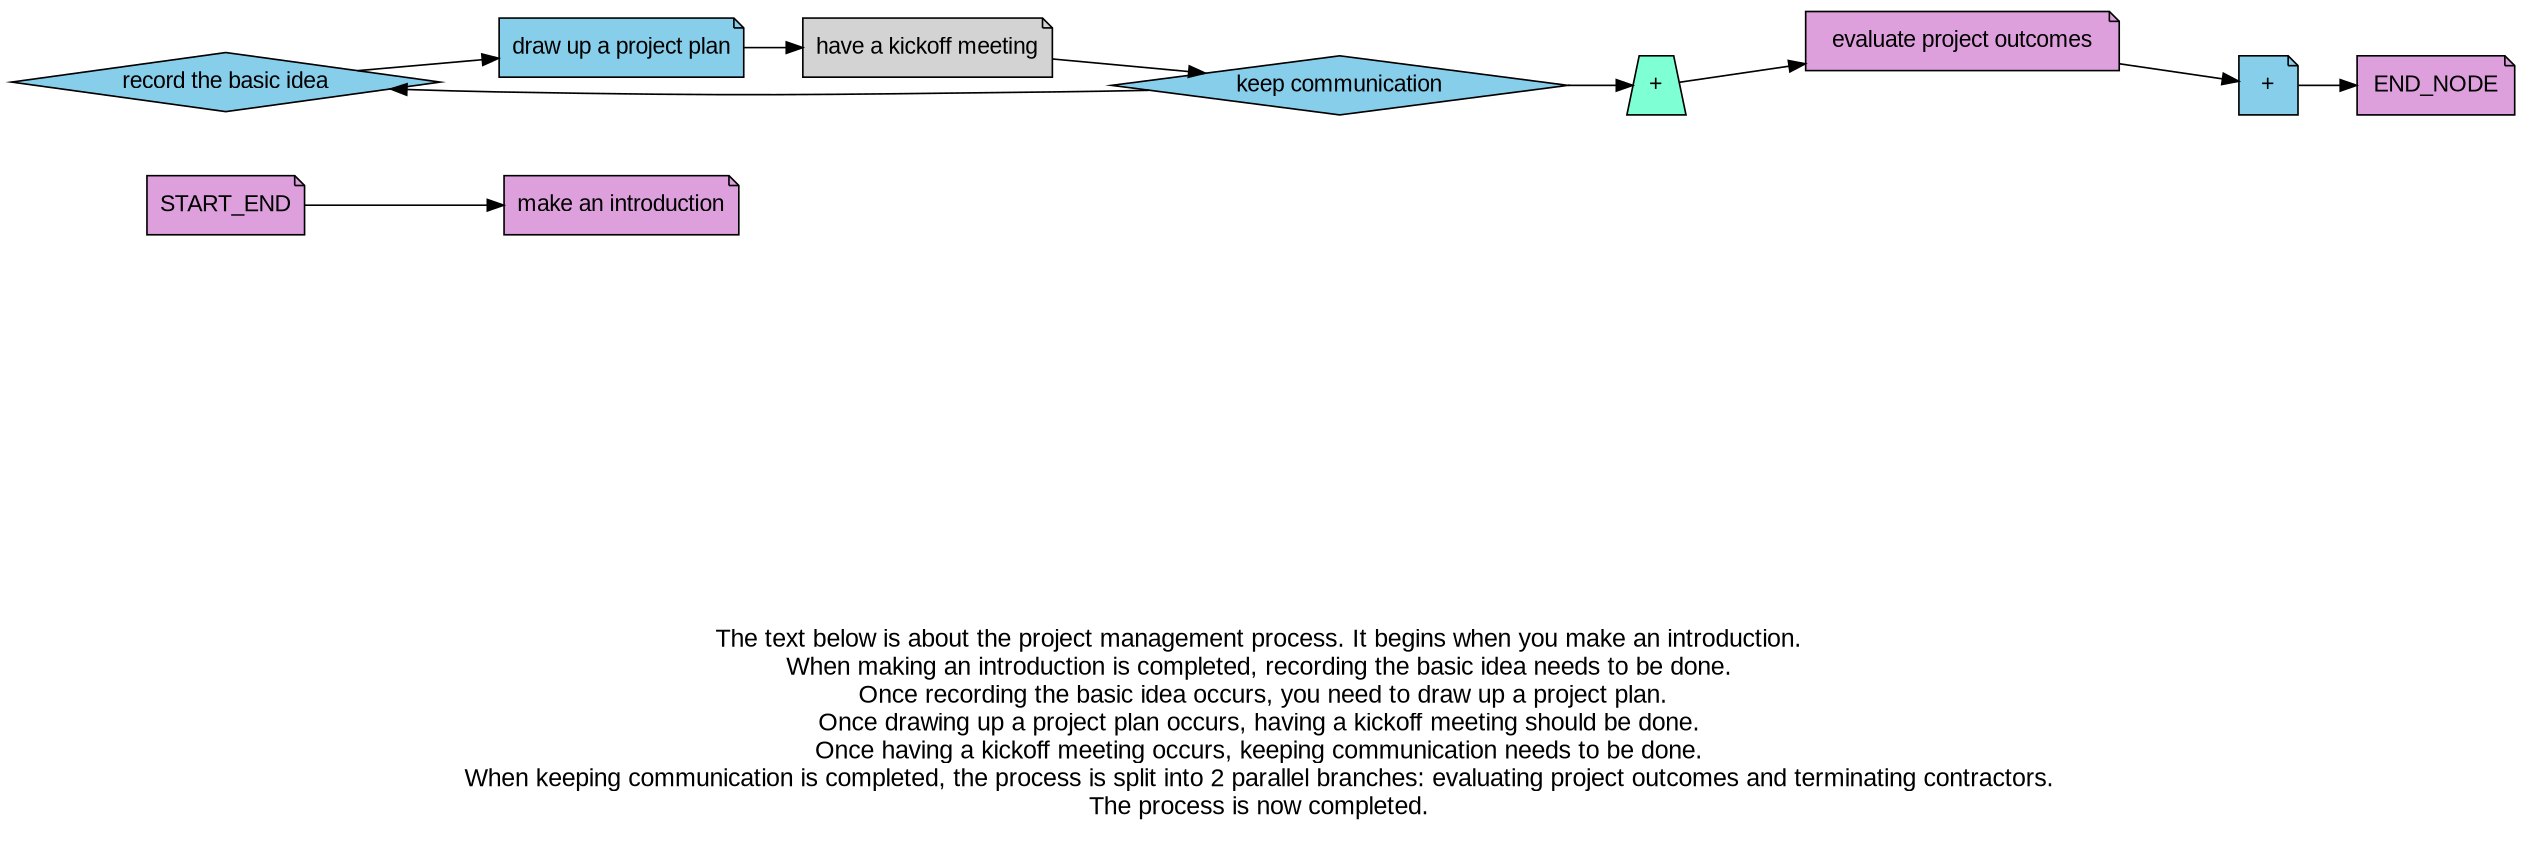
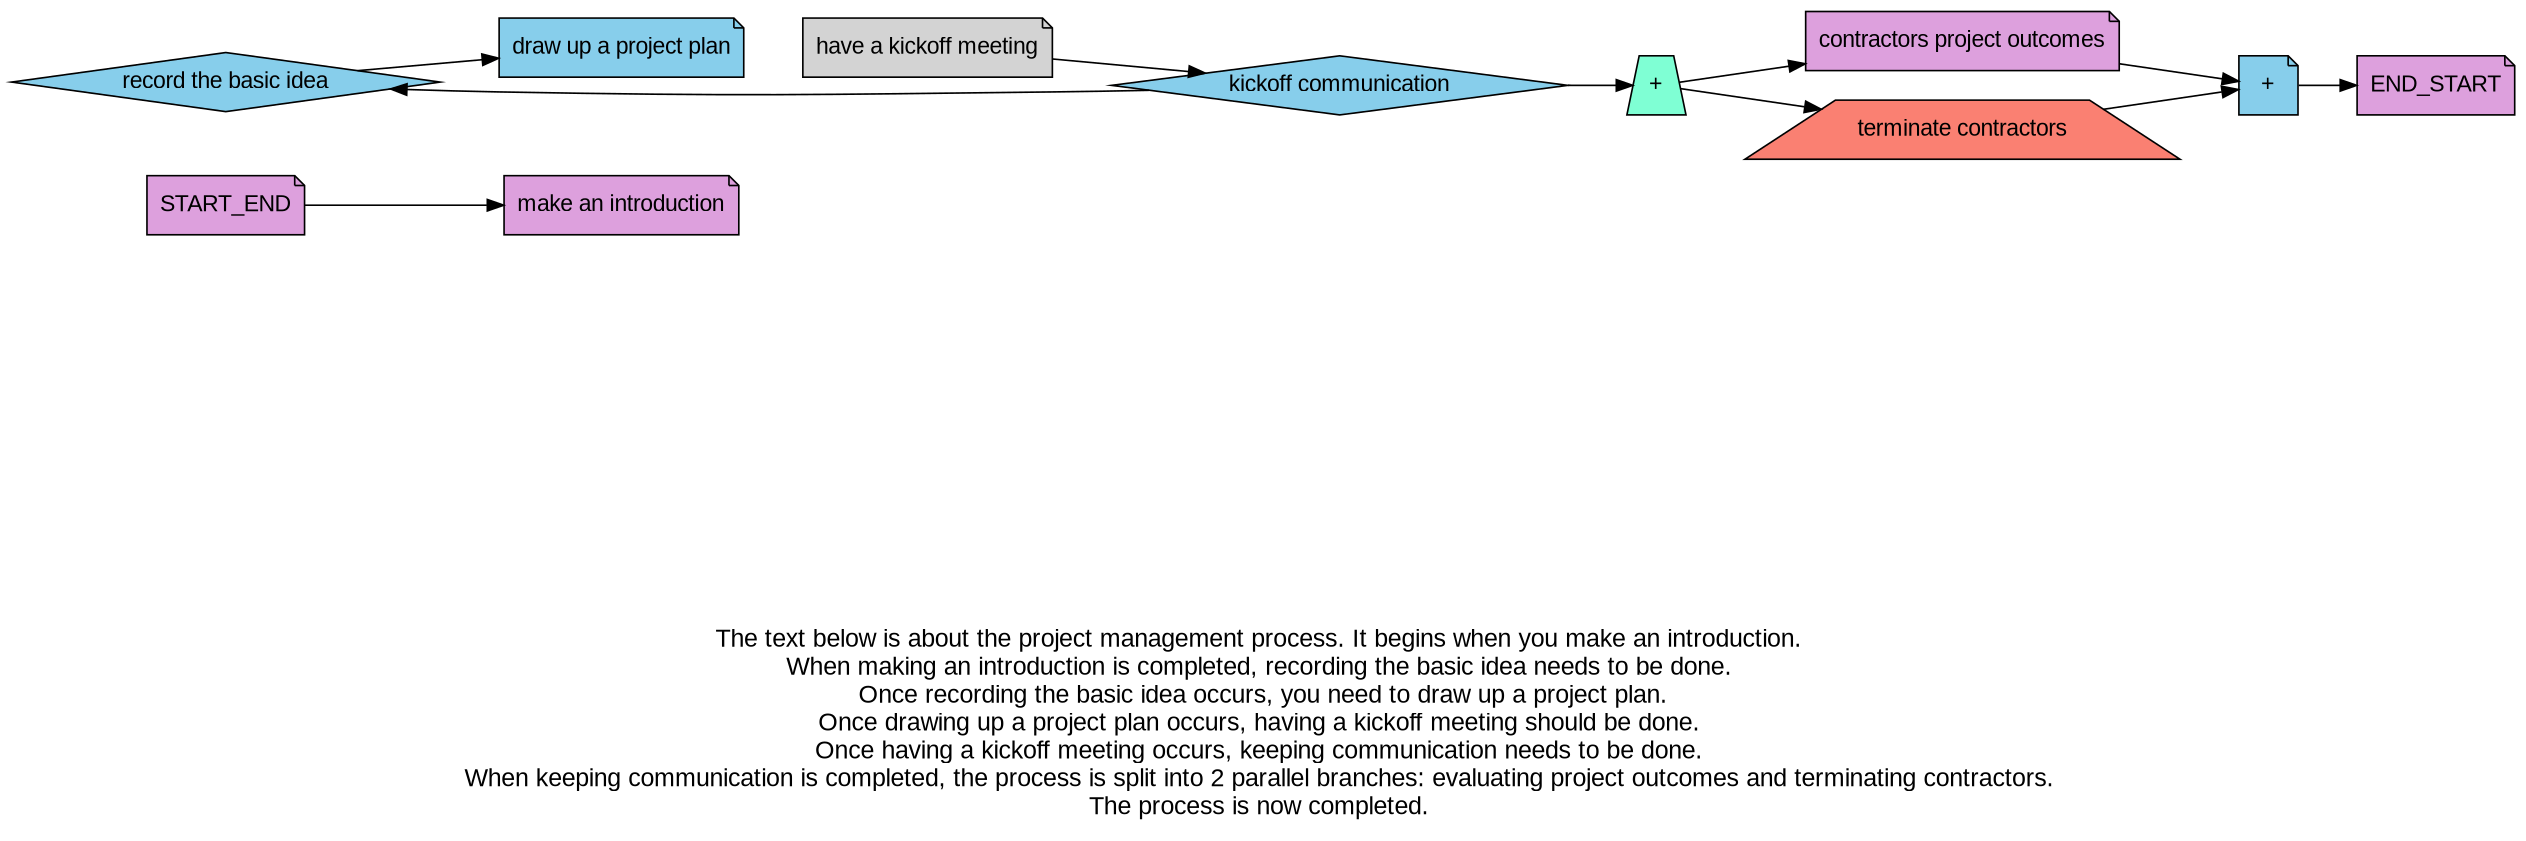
(1962, 41) -> (1962, 41)
(765, 48) -> none
(1340, 85) -> (1340, 85)
(2436, 85) -> (2436, 85)
none -> (1962, 130)
